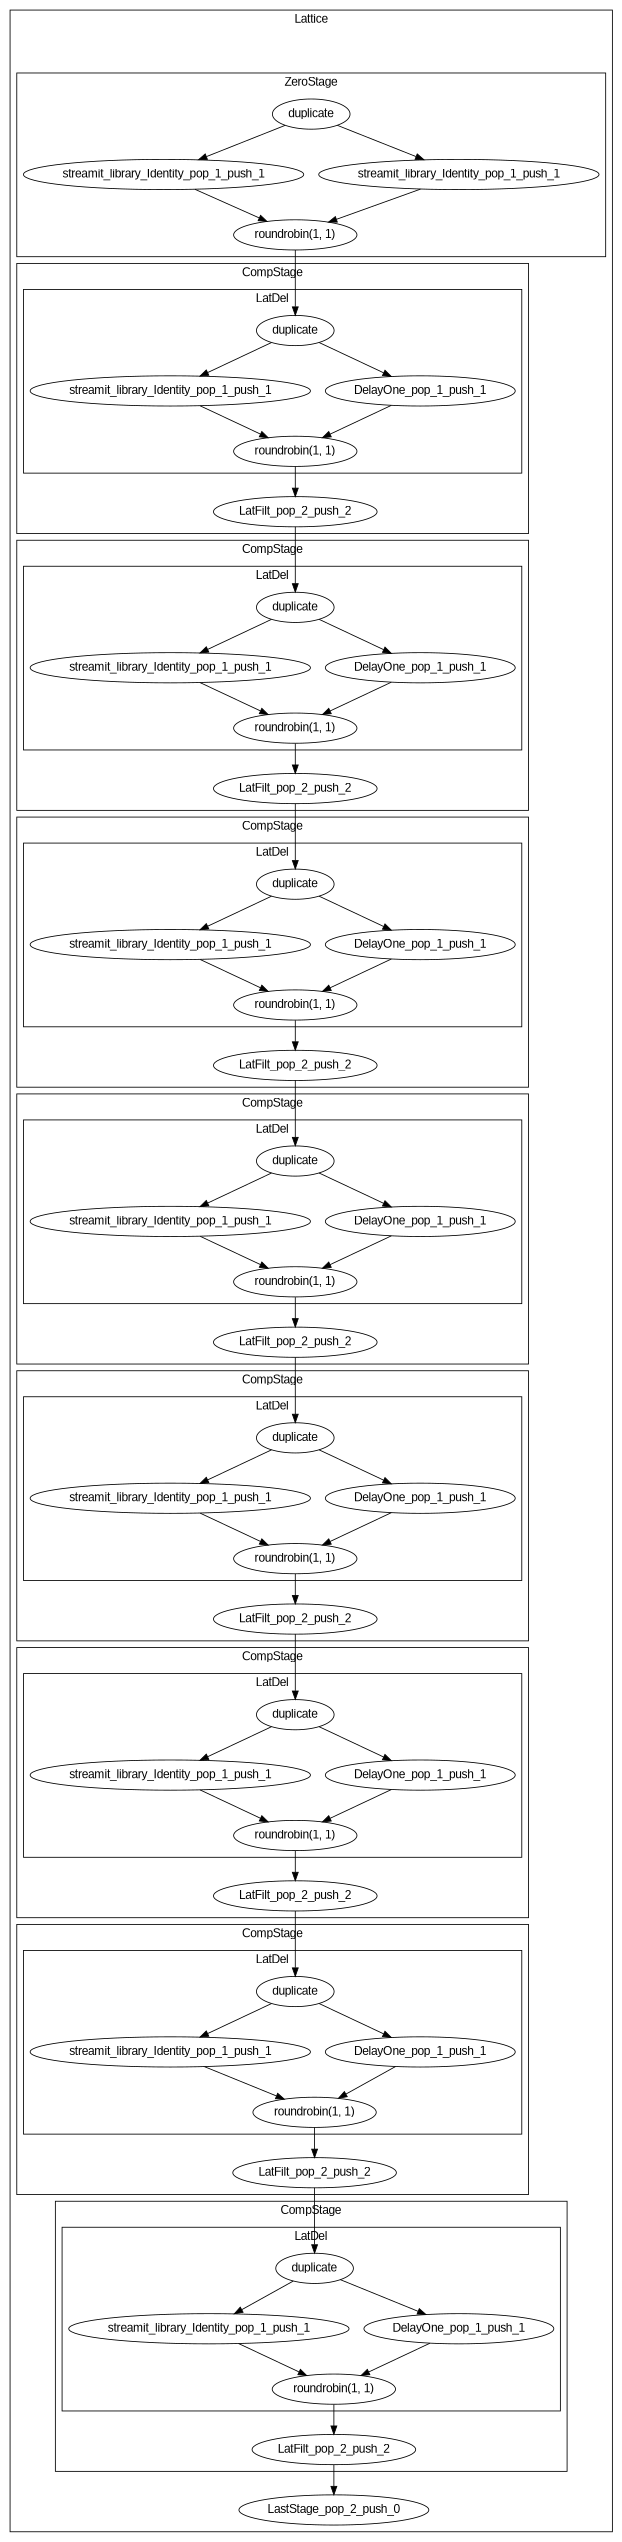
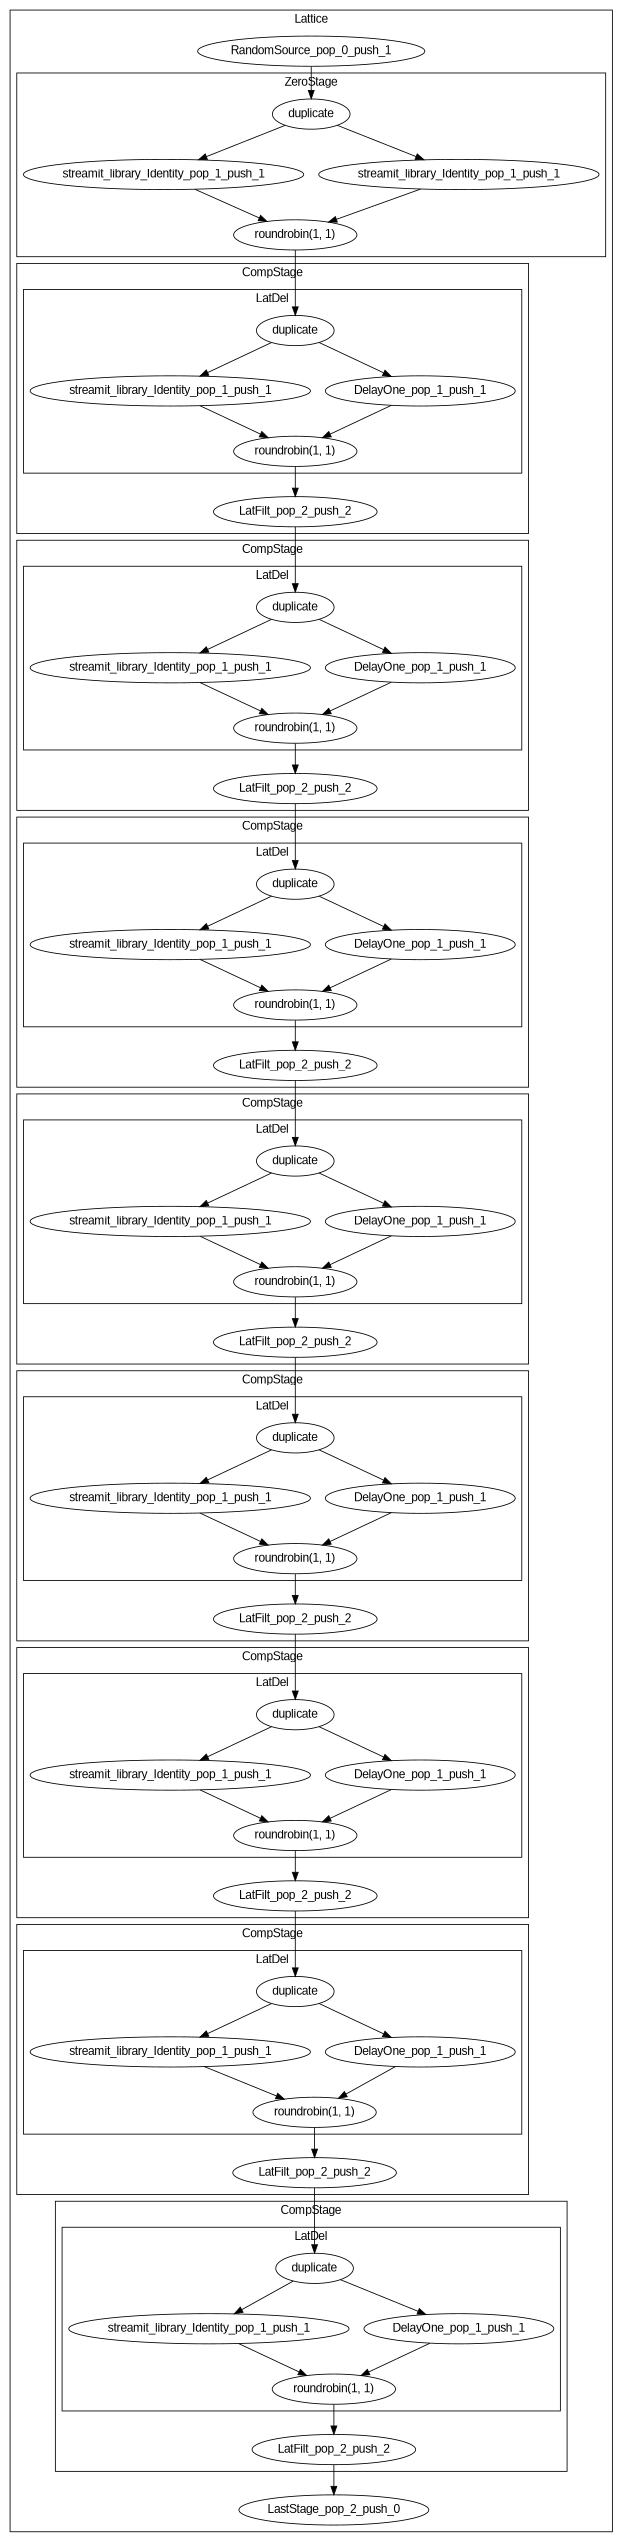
none -> (311, 51)
